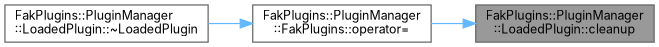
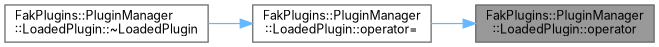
(342, 24) -> (342, 24)
(565, 24) -> (565, 24)
